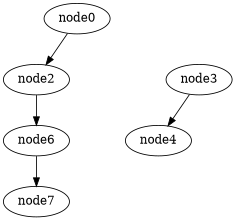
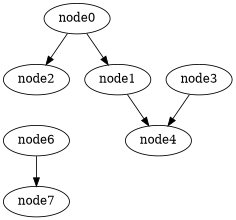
none -> (118, 80)
(36, 106) -> none
